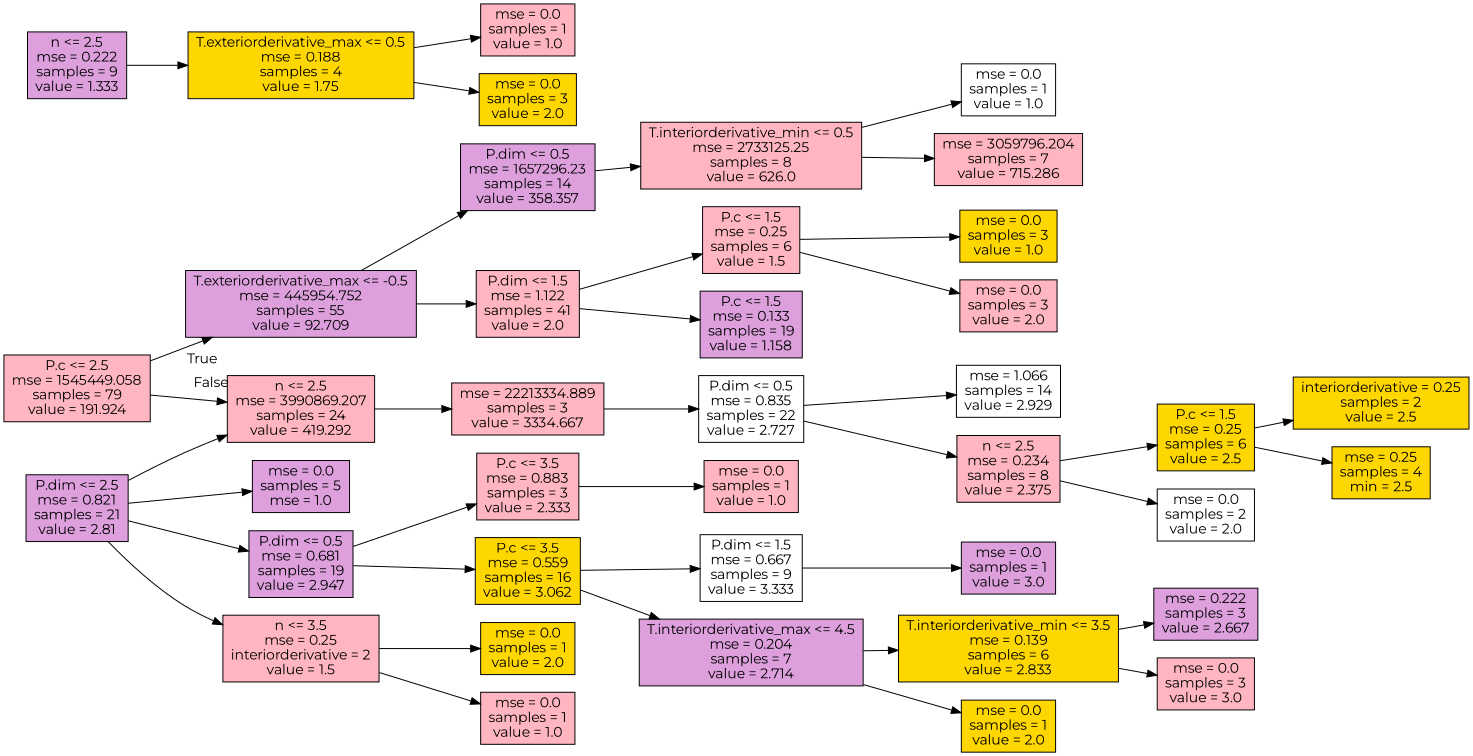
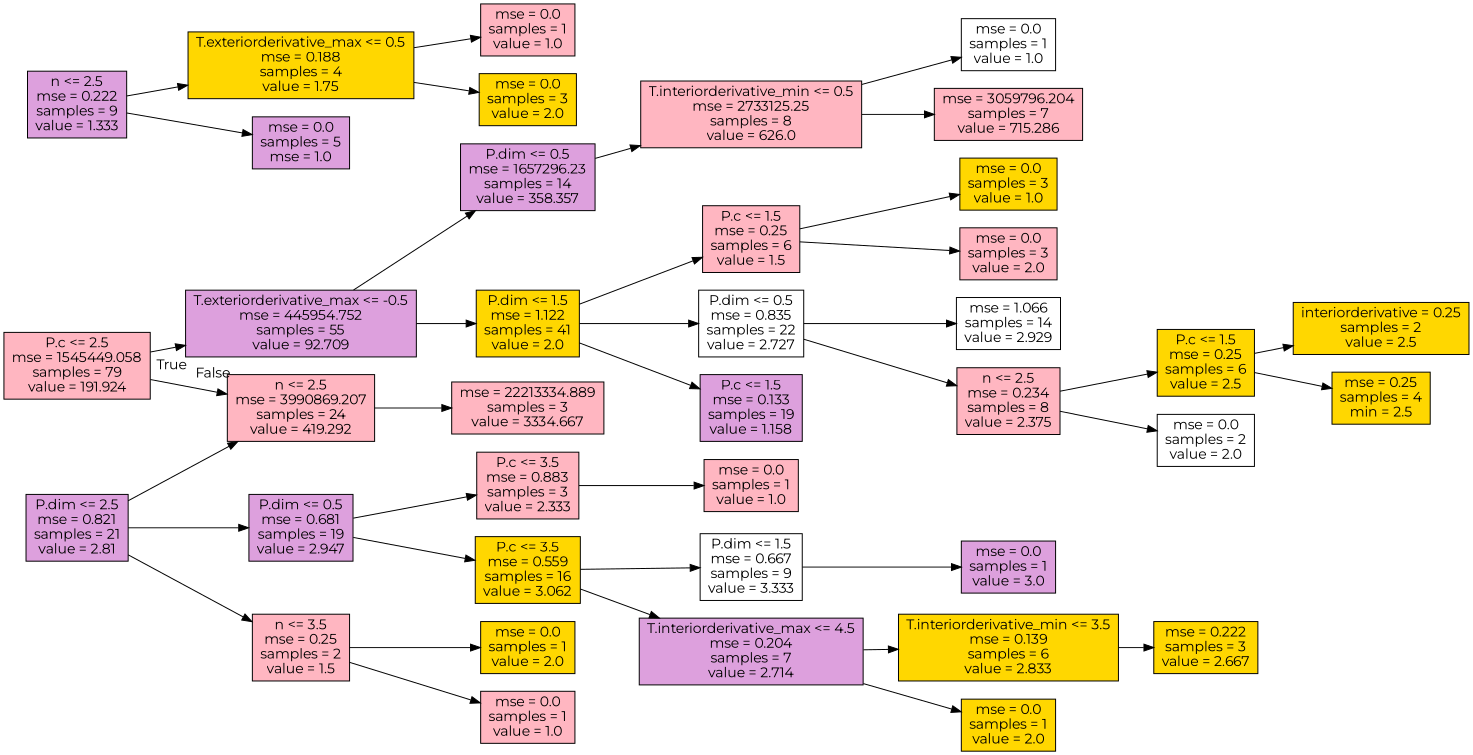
(528, 304) -> (528, 324)
(646, 409) -> (634, 324)
(185, 498) -> (185, 123)
(1206, 614) -> (1206, 648)
(301, 649) -> (301, 648)
(1206, 684) -> none
